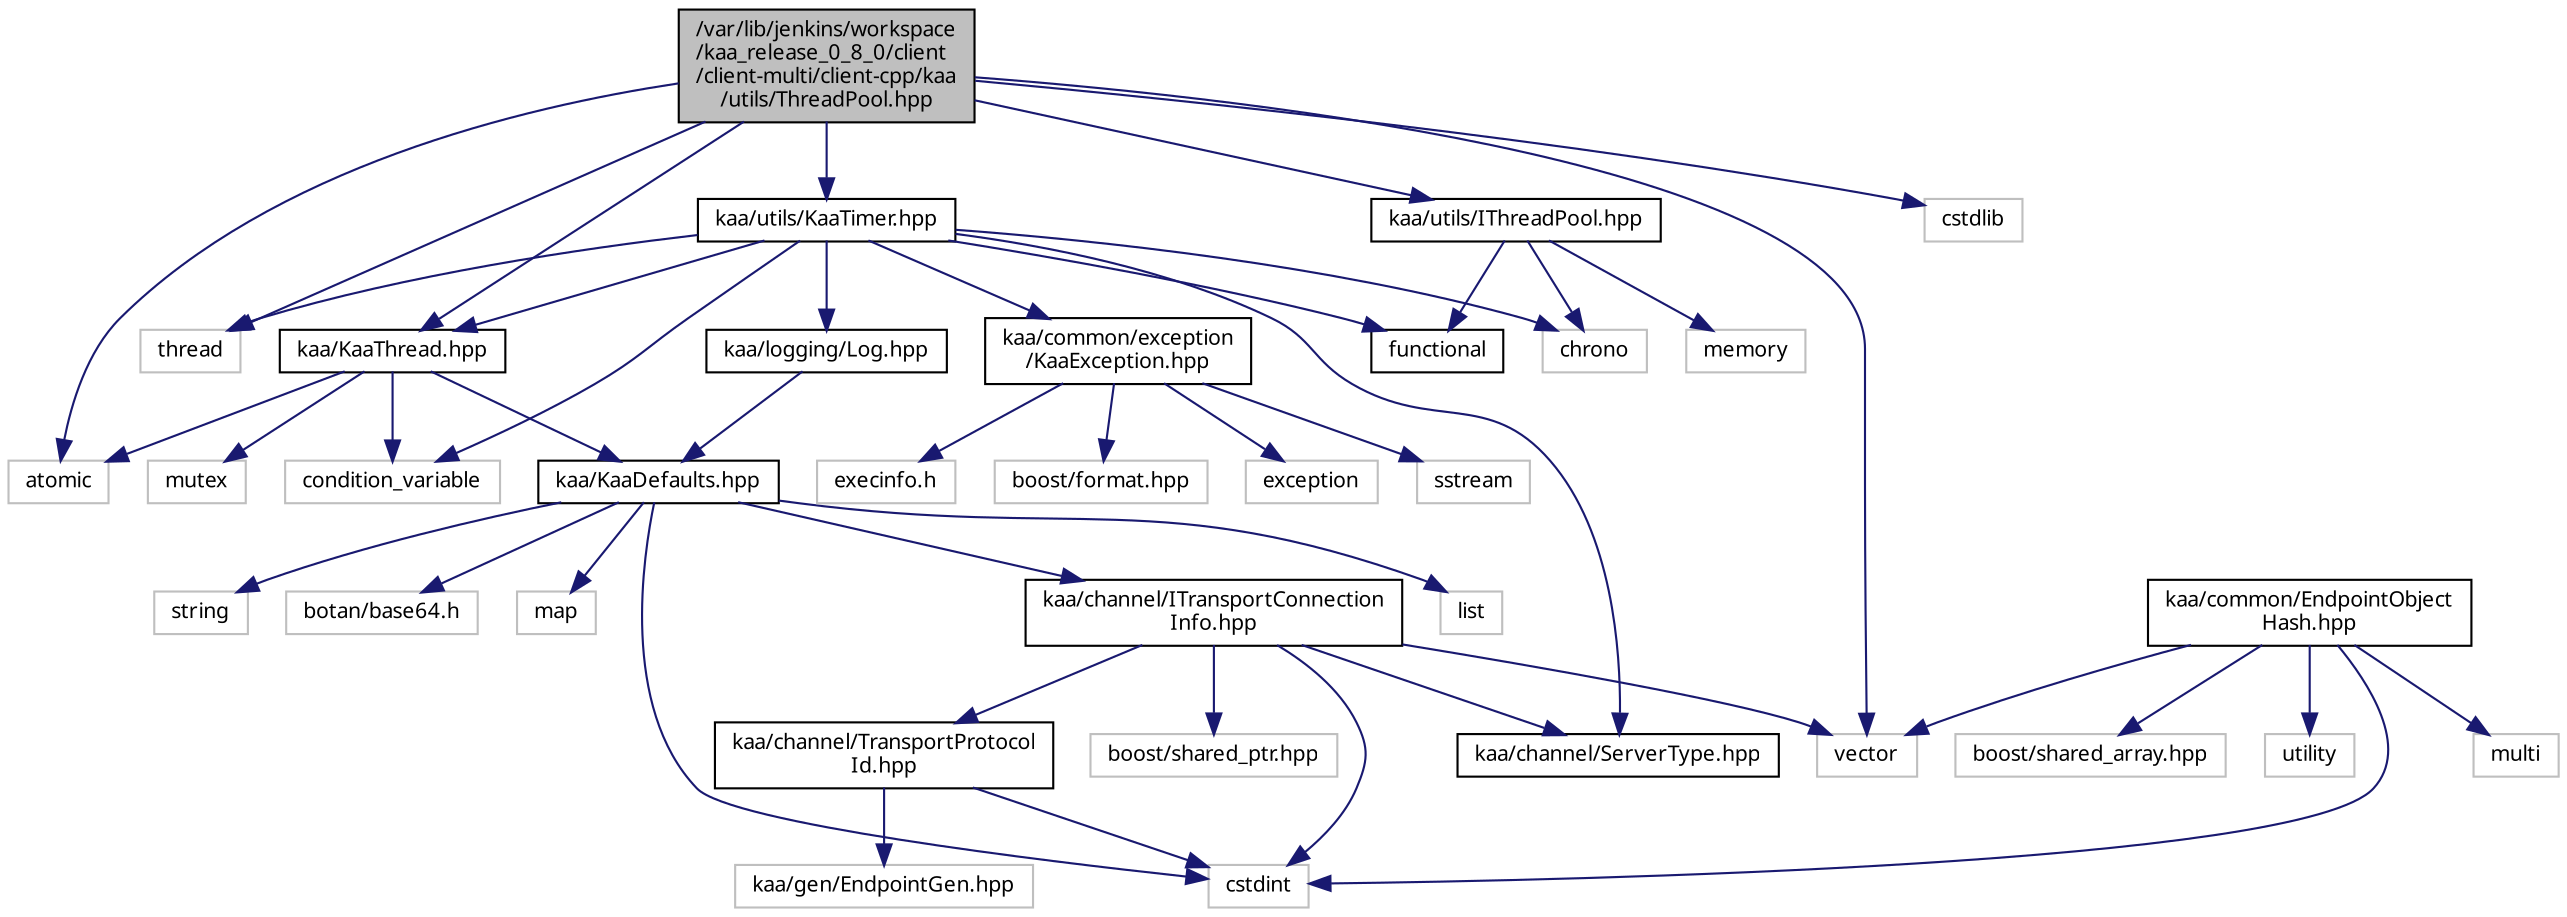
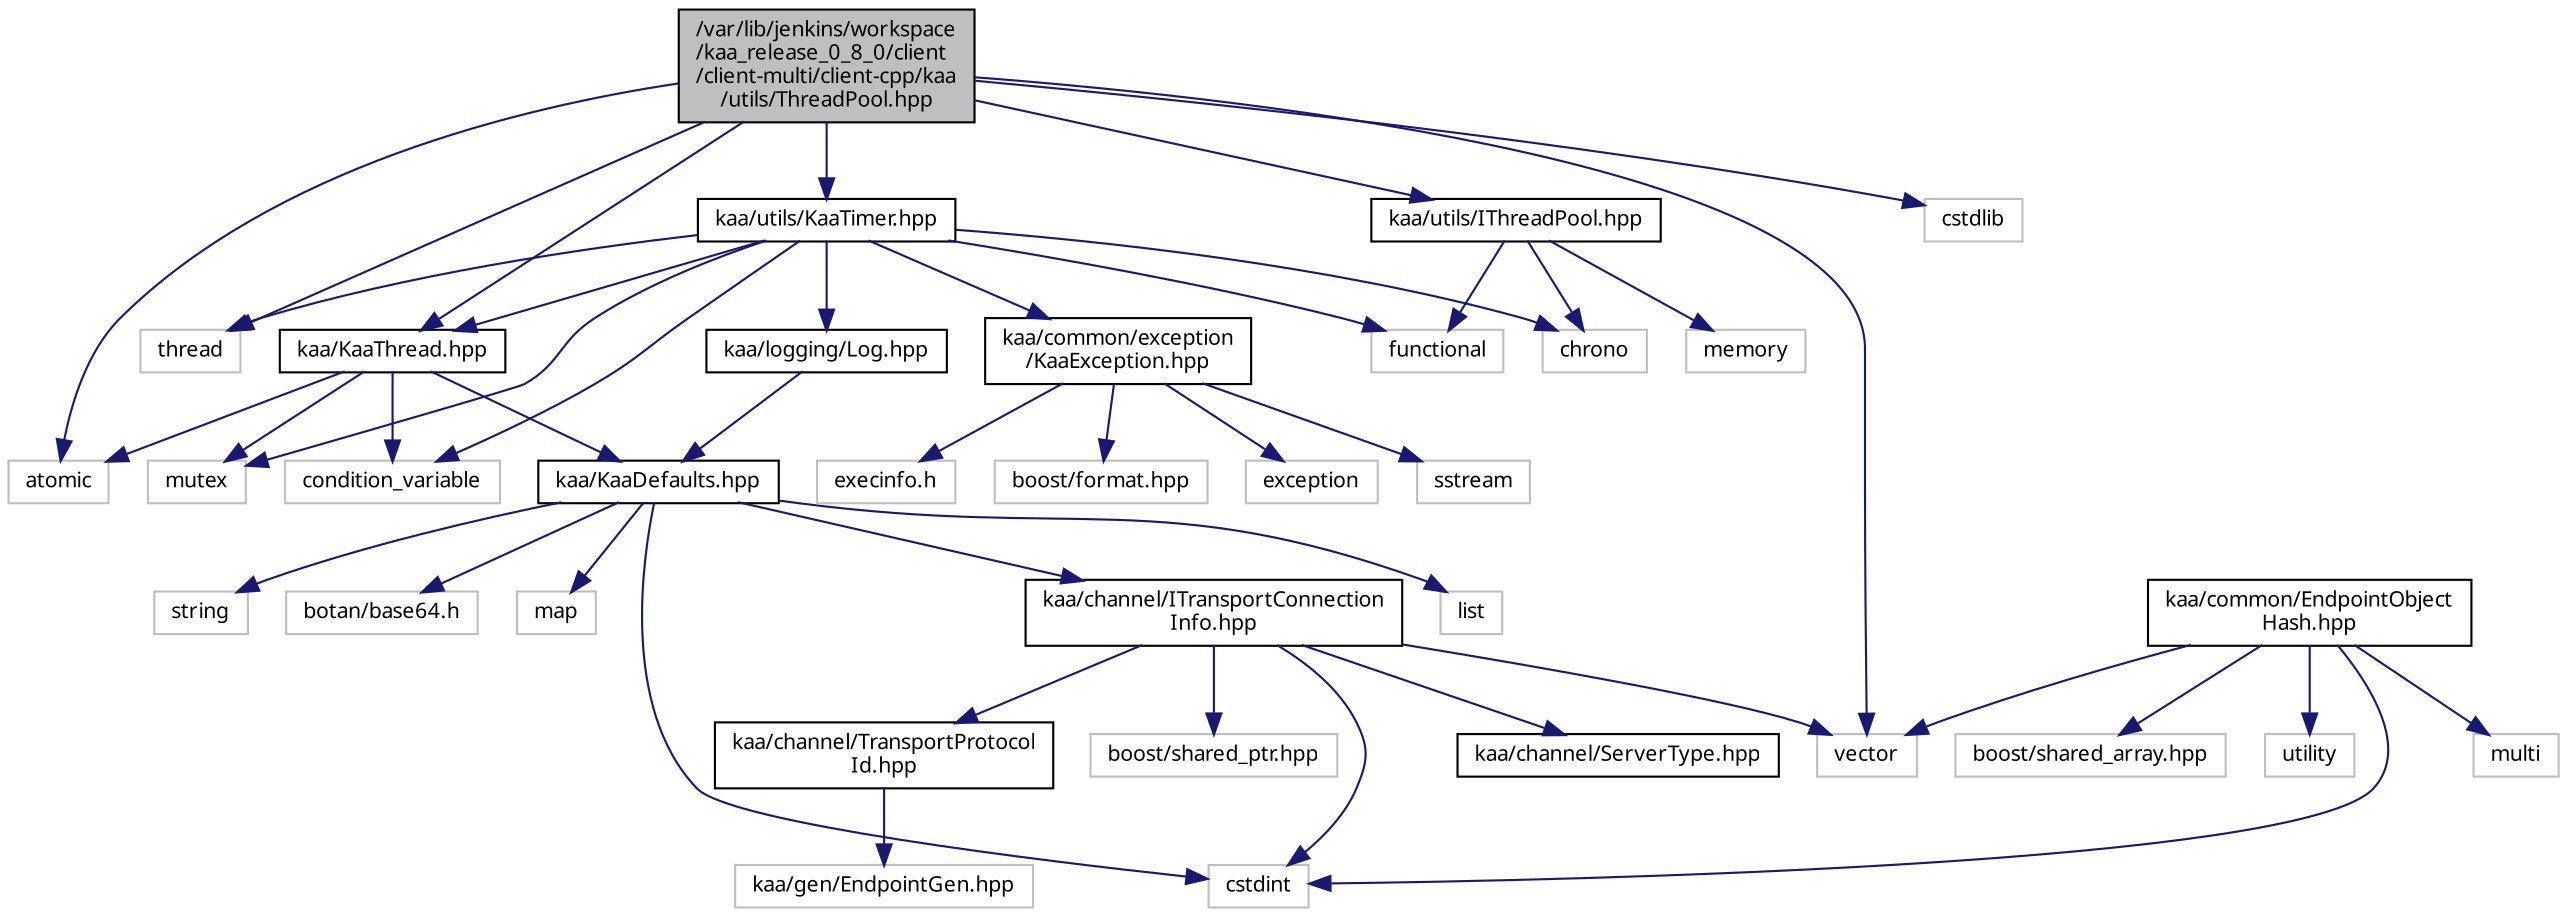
(1437, 351) -> (1437, 351)
(1375, 395) -> (532, 379)
(1080, 824) -> none
